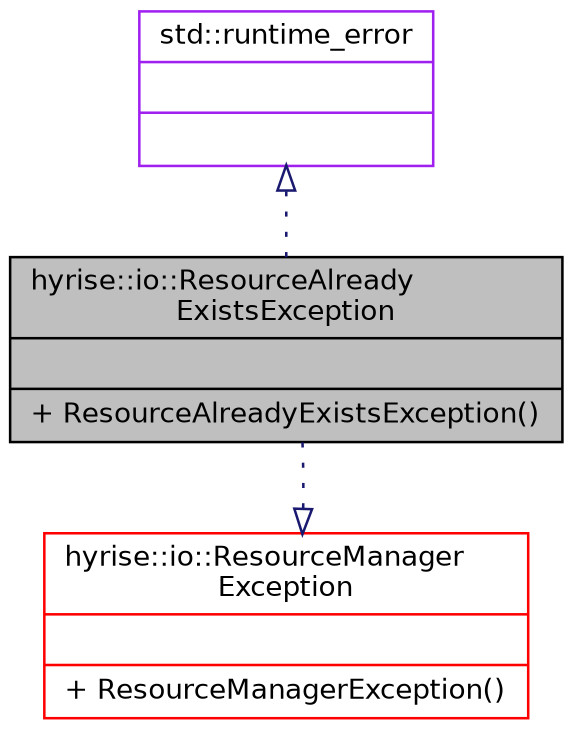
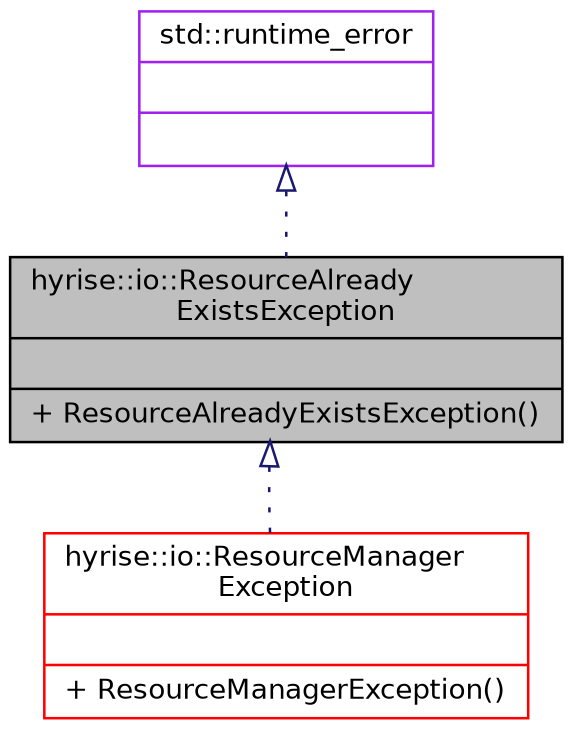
(303, 475) -> (269, 501)
